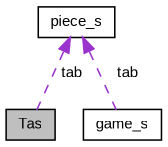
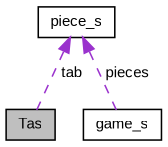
(126, 73) -> (126, 73)
